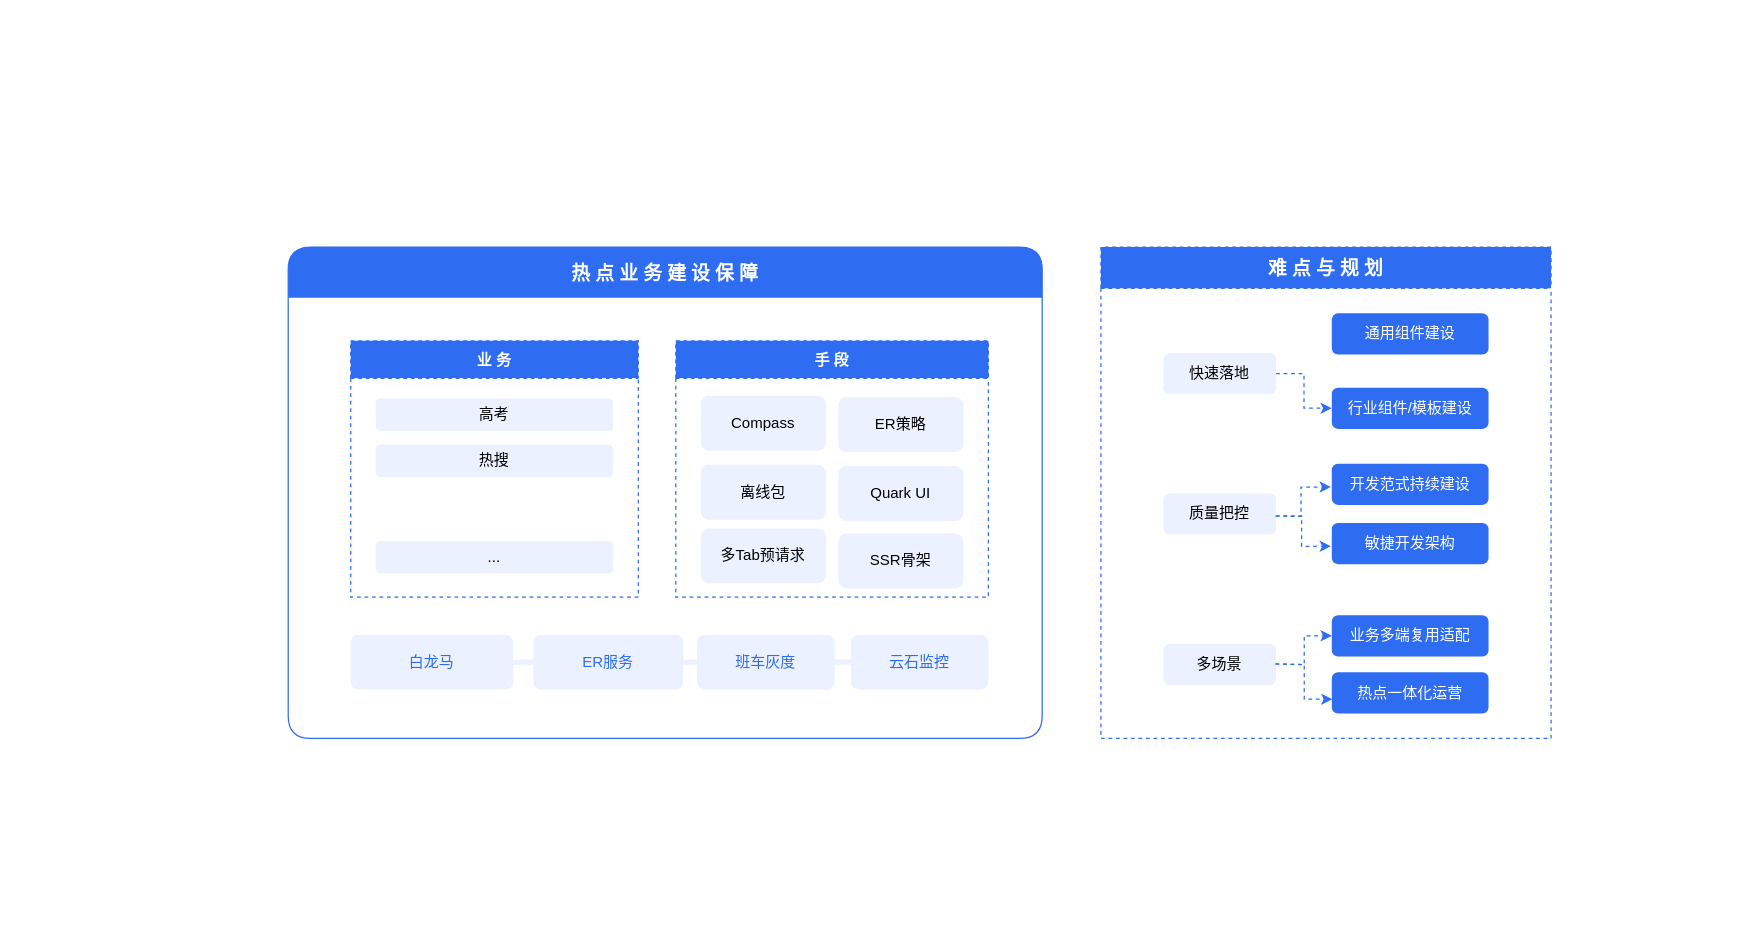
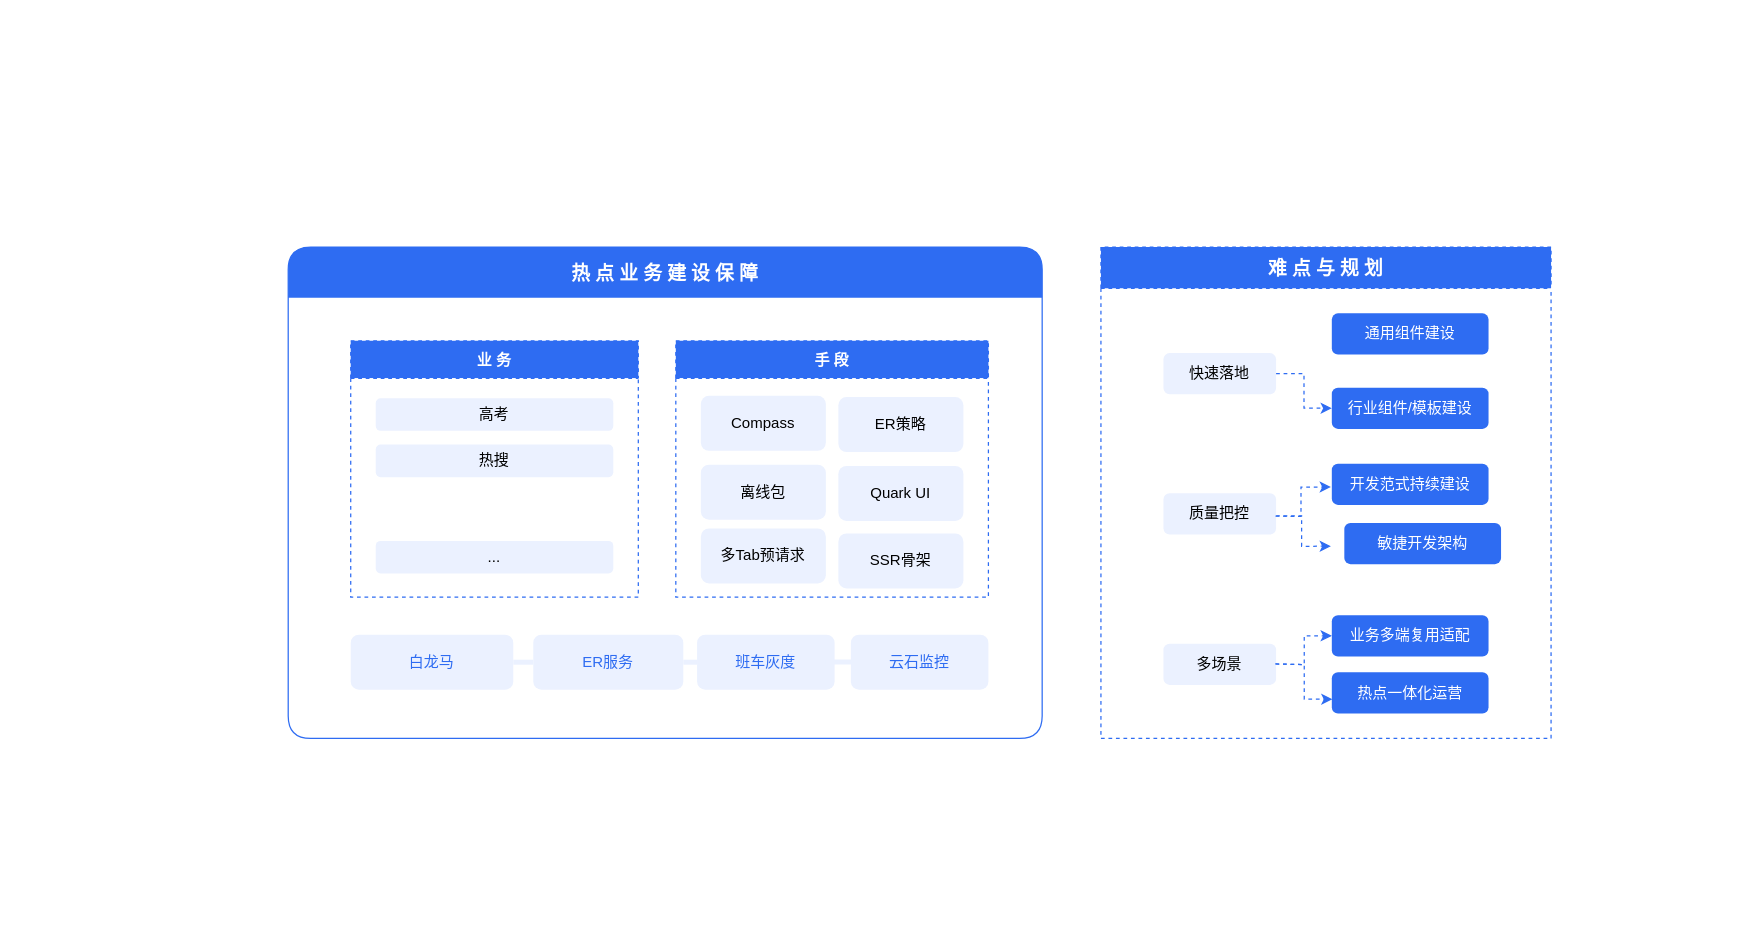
(1410, 543) -> (1422, 543)
